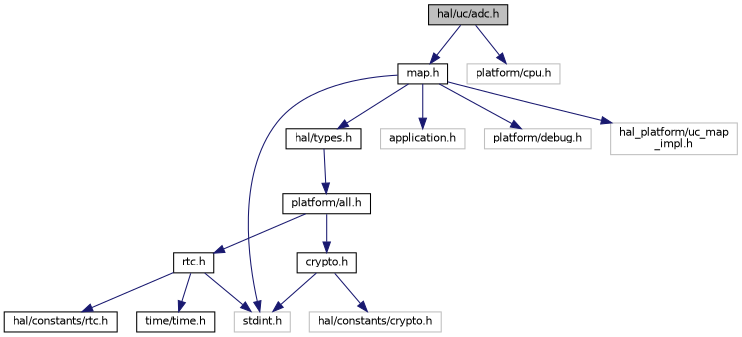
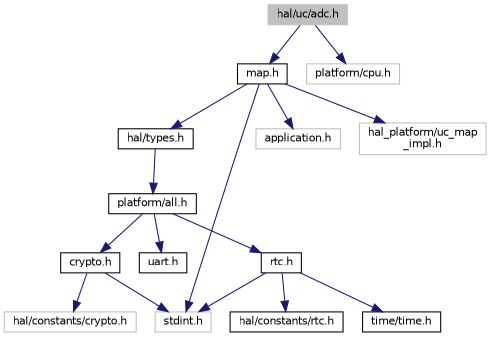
(468, 15) -> (308, 15)
(538, 139) -> none
none -> (163, 263)
